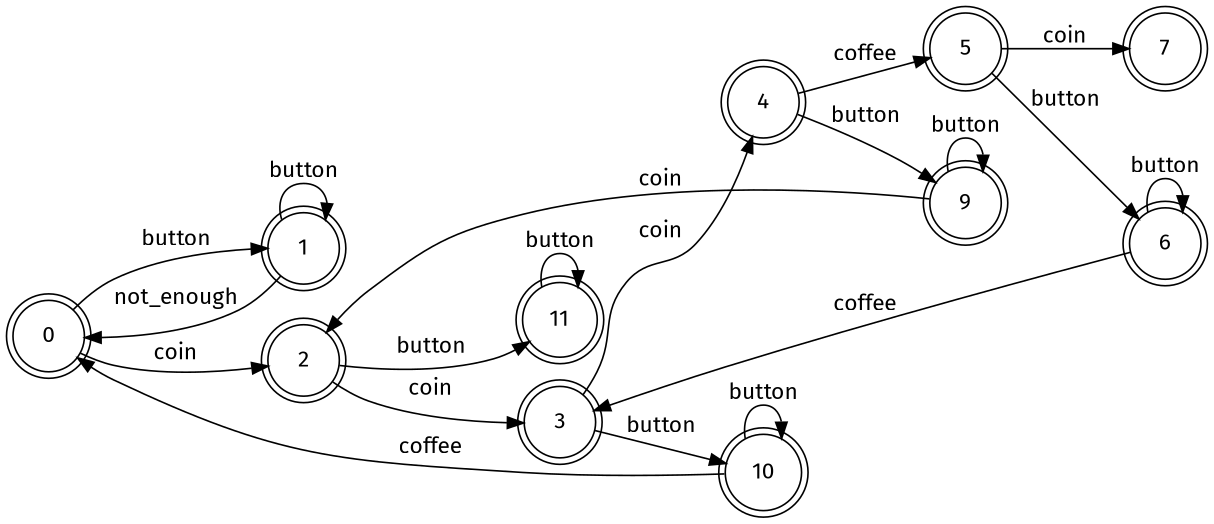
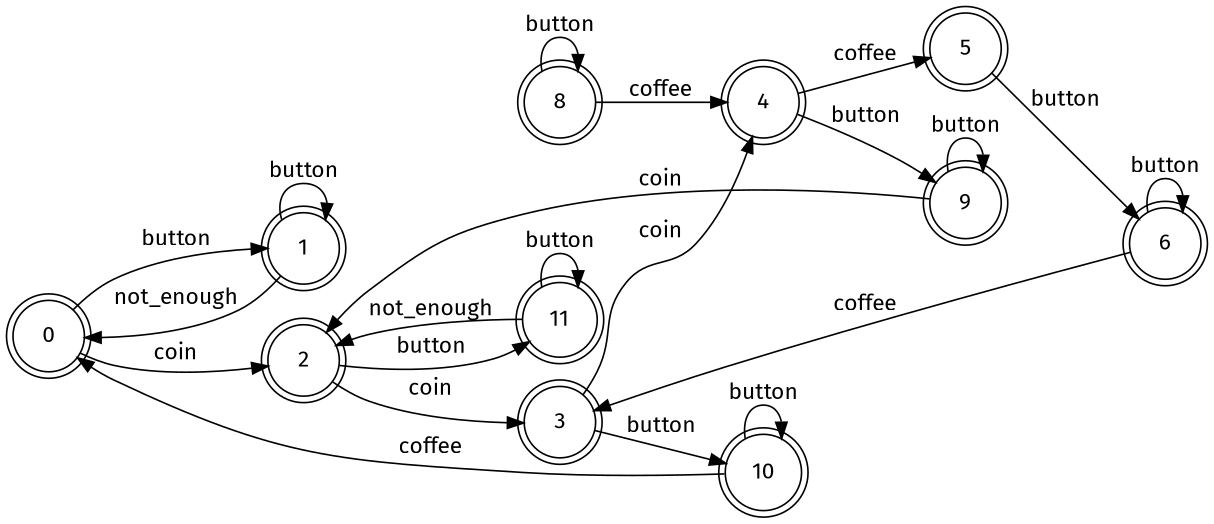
(1165, 49) -> none
none -> (560, 102)
none -> (436, 324)
